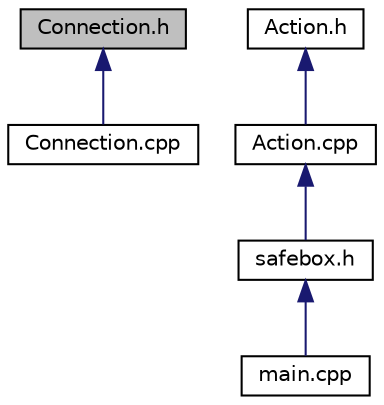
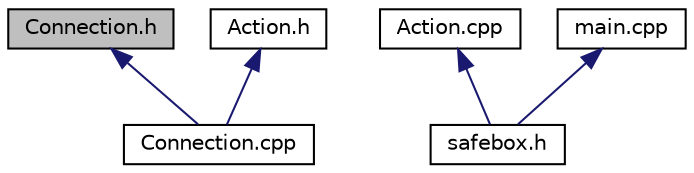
(306, 98) -> (239, 97)
(306, 329) -> (552, 94)
